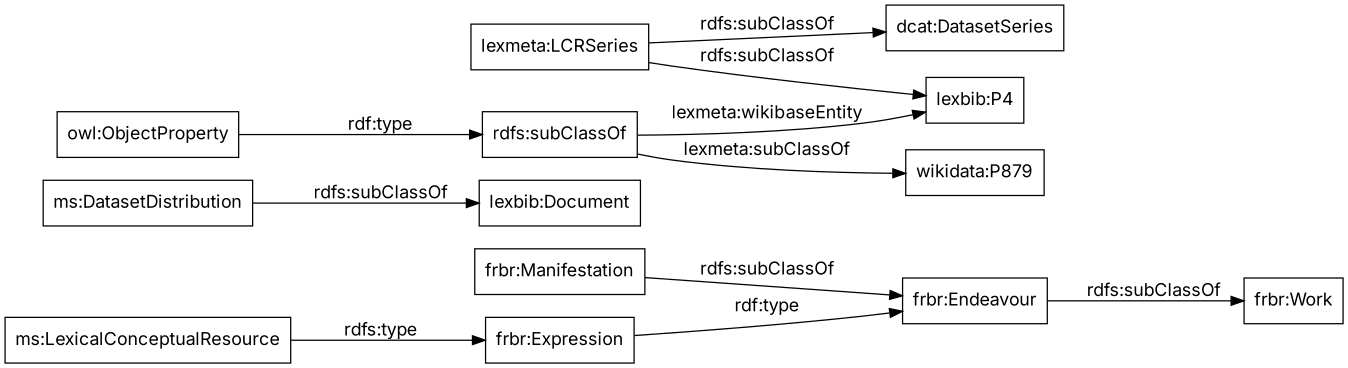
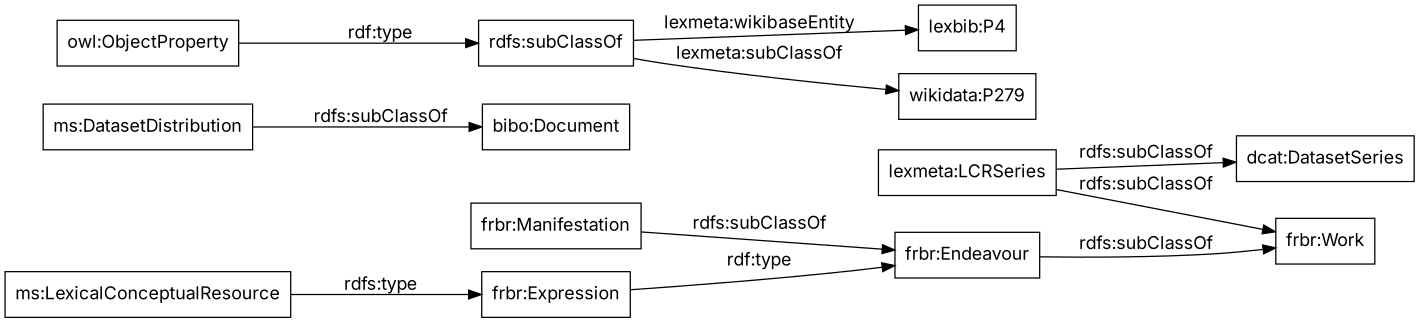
(781, 80) -> (1160, 209)
(975, 173) -> (967, 96)
(560, 203) -> (556, 127)
